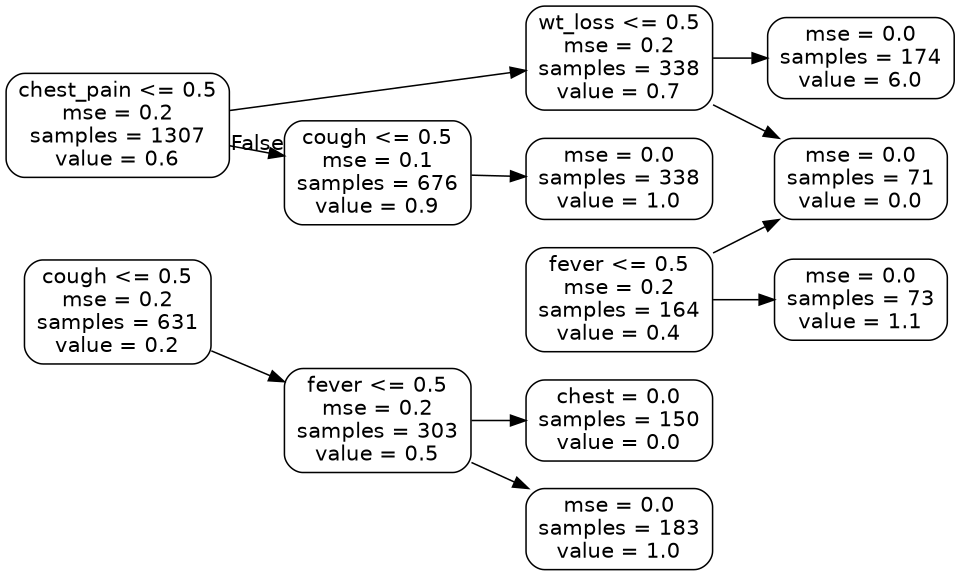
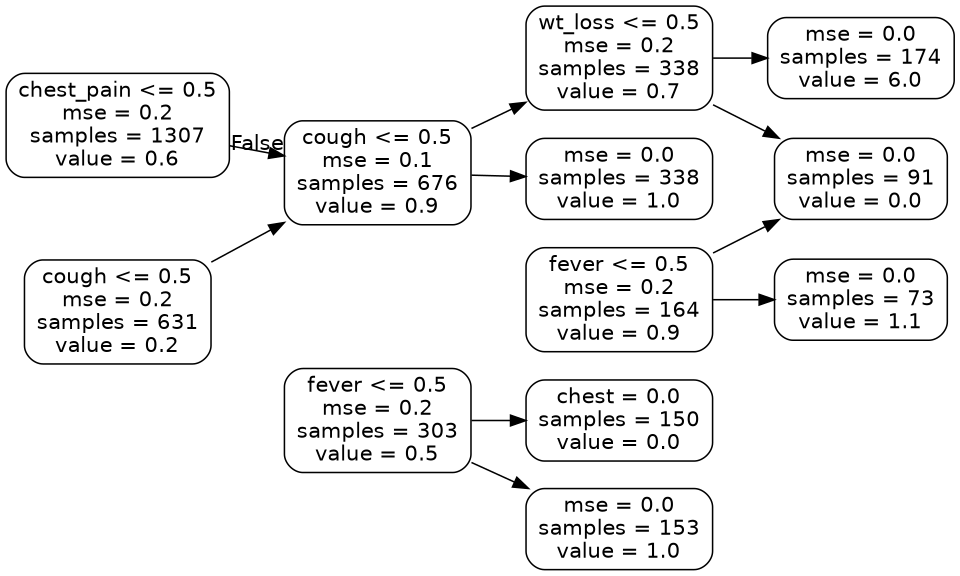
(370, 92) -> (492, 119)
(861, 179) -> (861, 179)
(619, 300) -> (619, 300)
(241, 363) -> (241, 246)
(619, 529) -> (619, 529)
